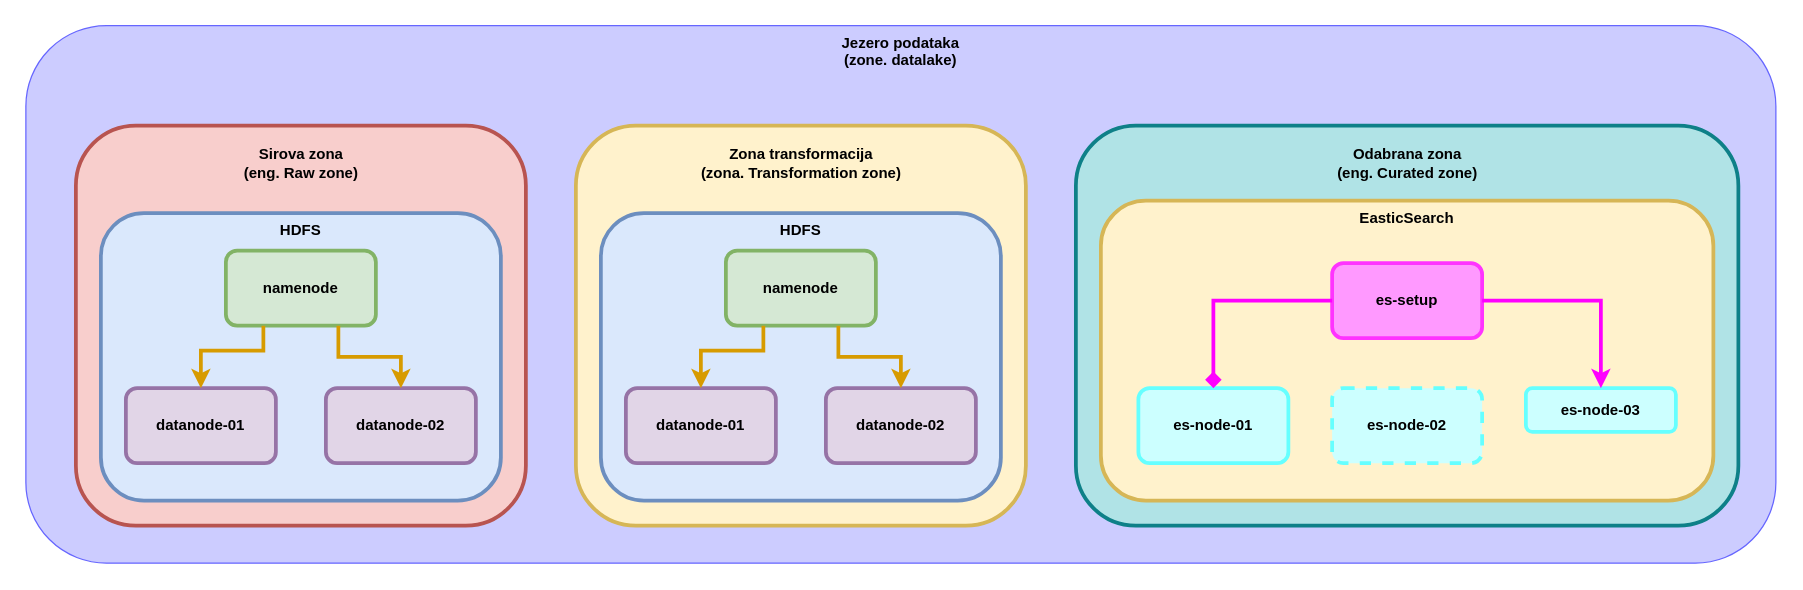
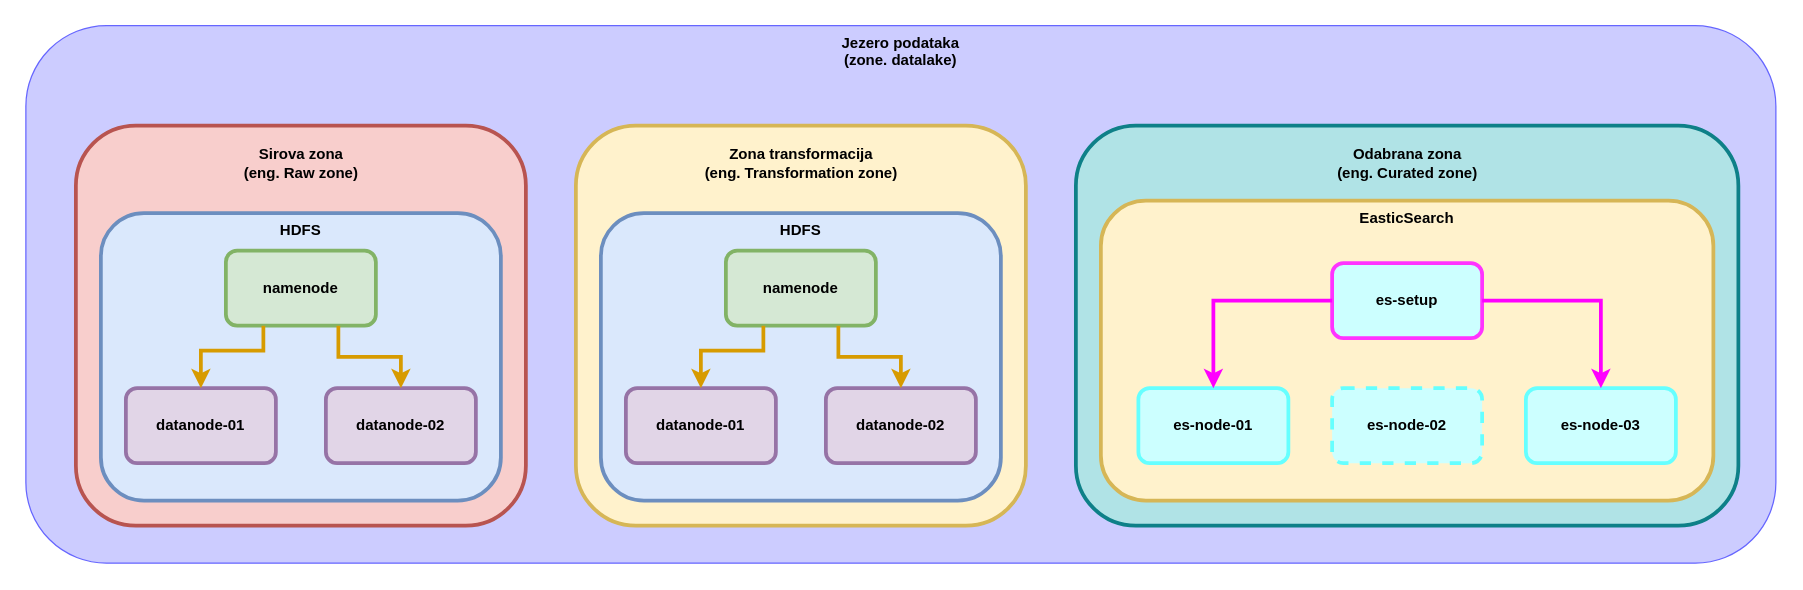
(801, 163) -> (801, 163)
(1407, 301) -> (1407, 301)
(1213, 372) -> (1213, 372)
(1601, 410) -> (1601, 426)
